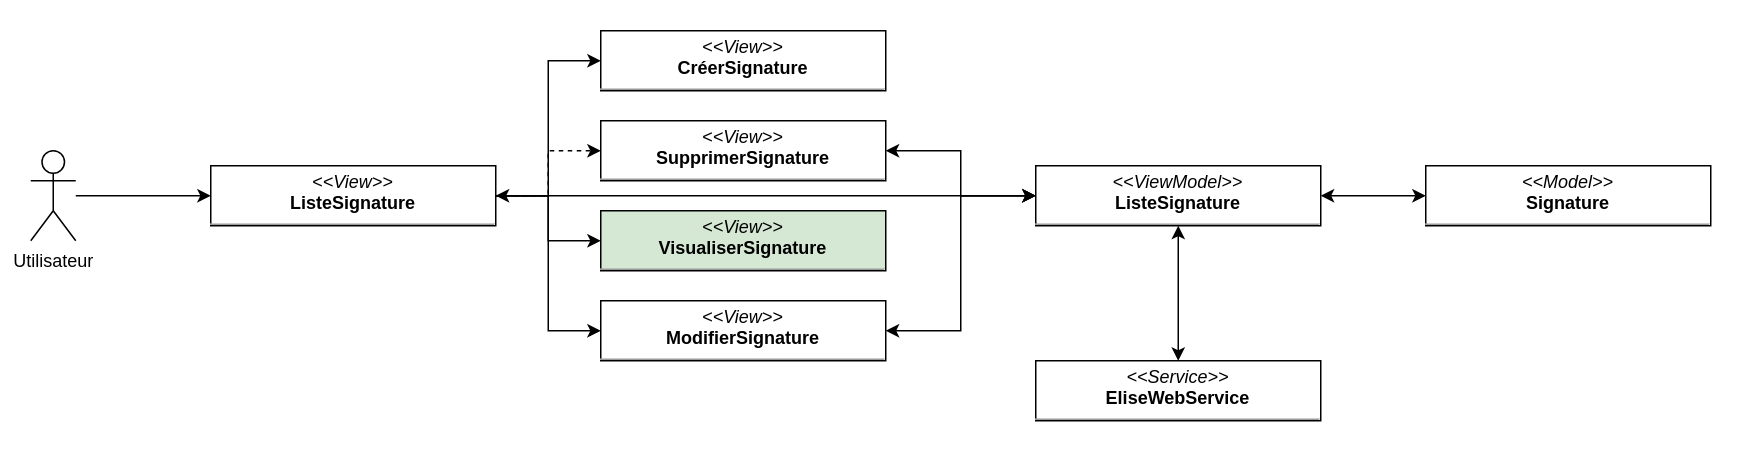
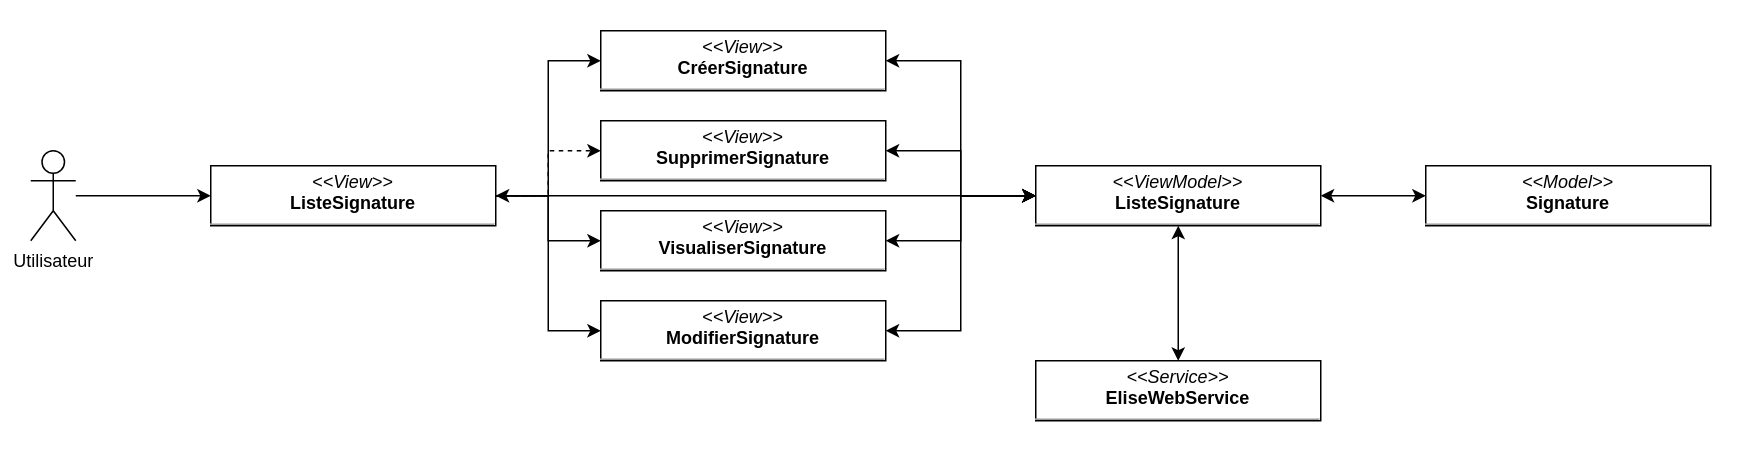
none -> (961, 72)
(743, 241) -> (743, 241)
none -> (926, 241)
